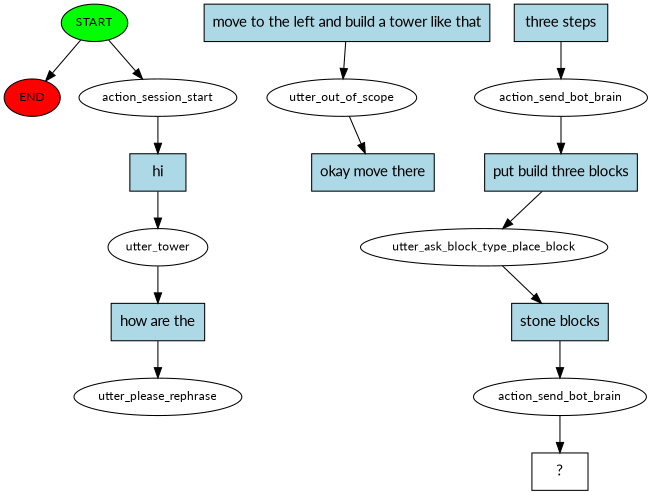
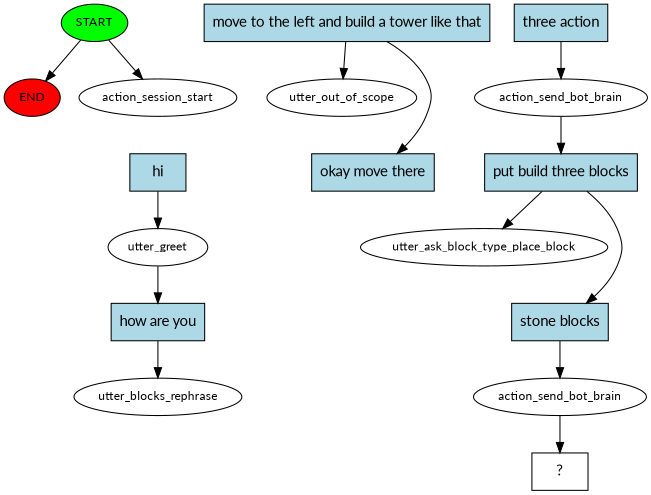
(561, 23) -> (561, 23)
(158, 130) -> none
(355, 130) -> (430, 89)
(158, 247) -> (158, 247)
(518, 281) -> (621, 242)
(158, 322) -> (158, 322)
(158, 397) -> (158, 397)
